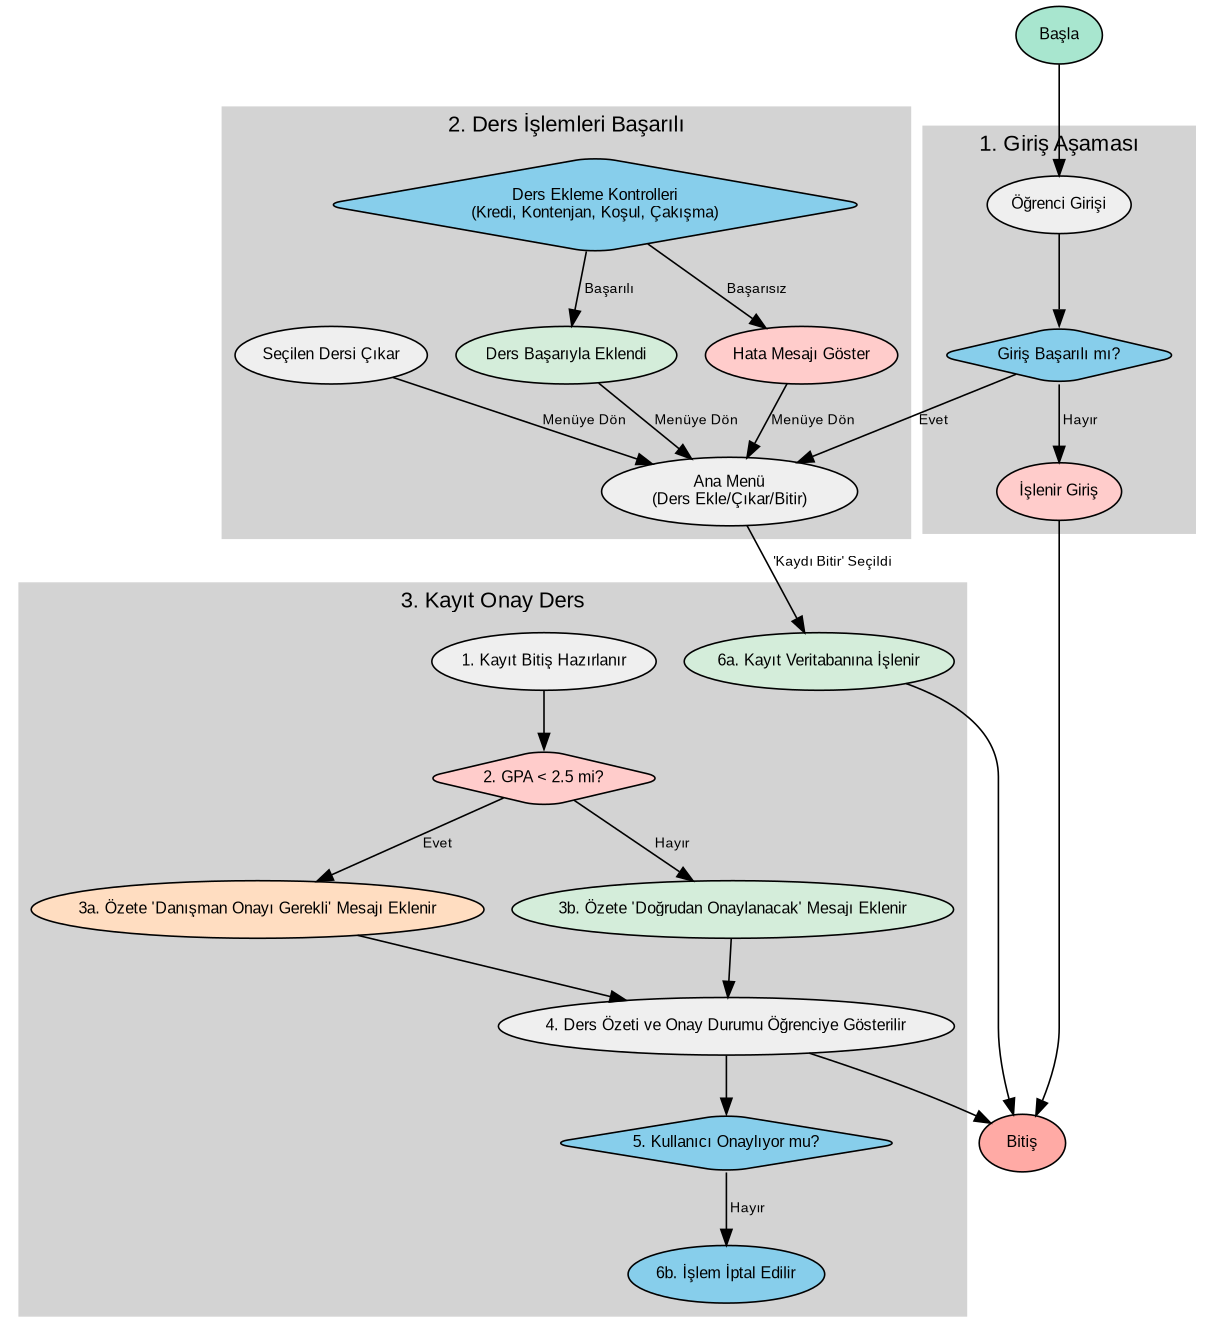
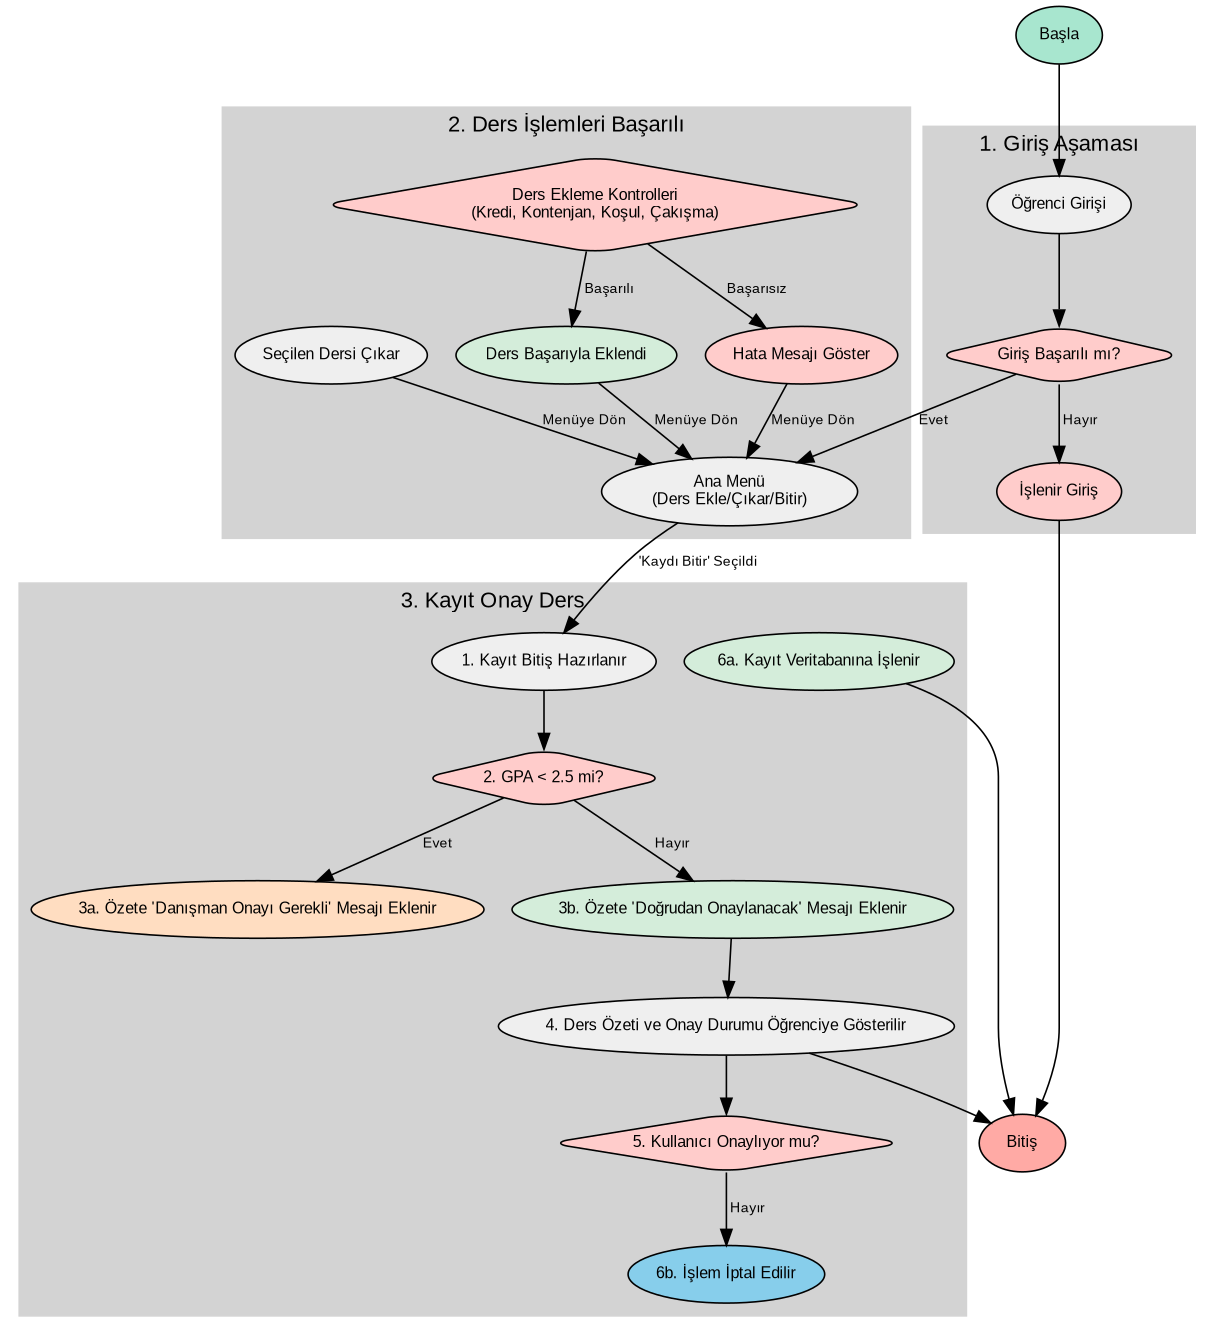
(595, 205) -> (595, 205)
(1059, 355) -> (1059, 355)
(772, 572) -> (622, 567)
(484, 966) -> none
(726, 1143) -> (726, 1143)
